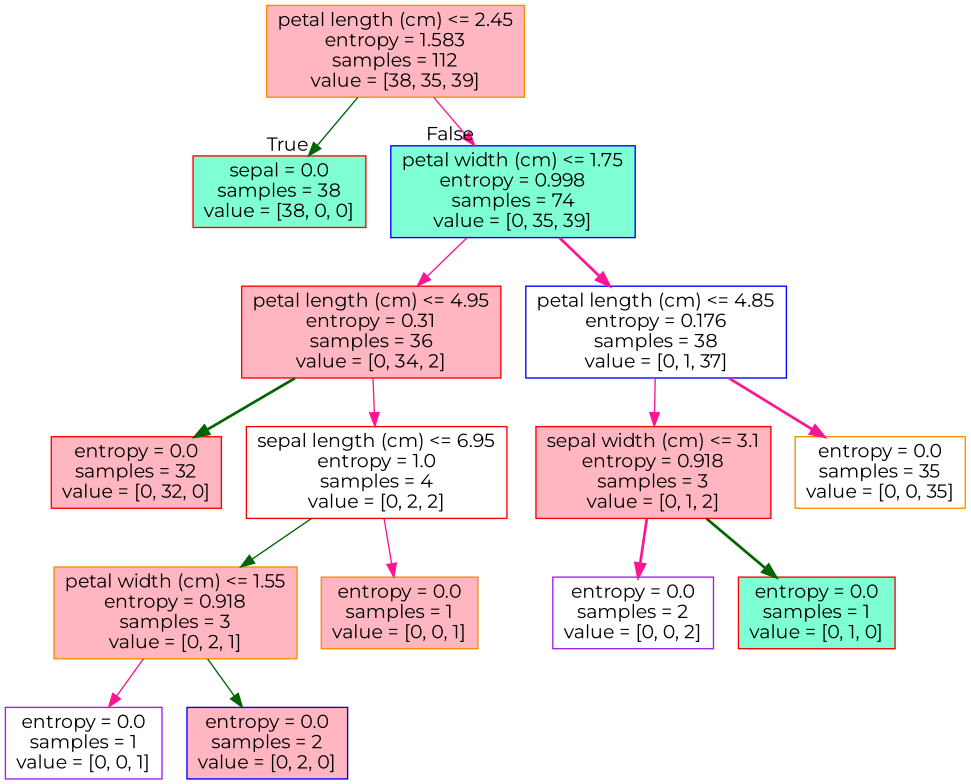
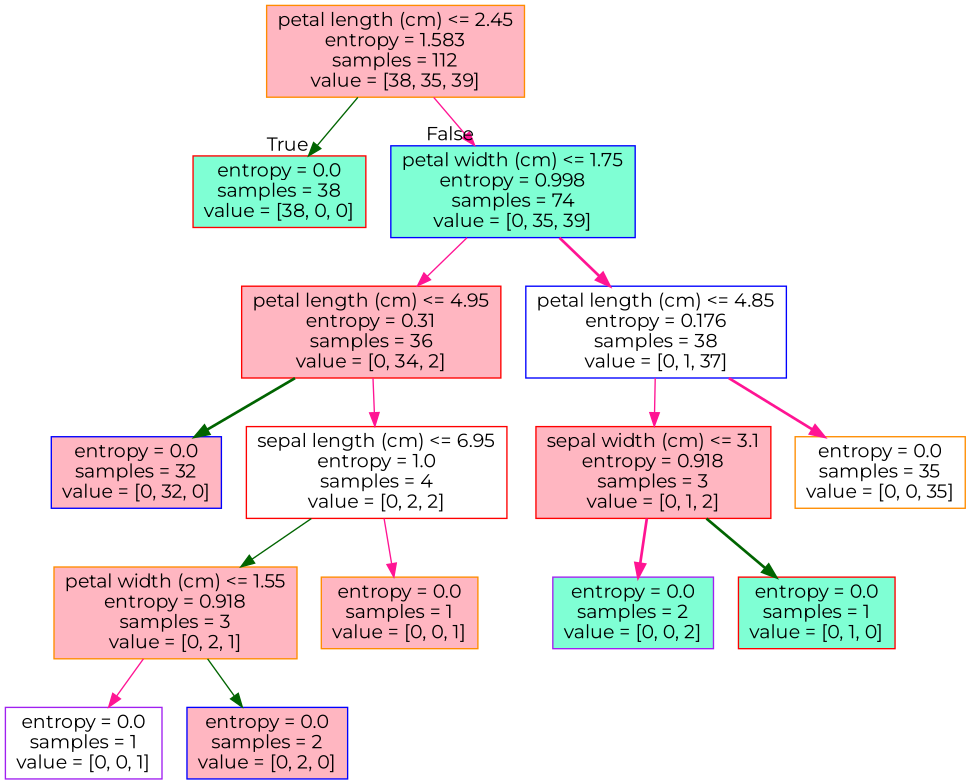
(279, 192) -> (279, 192)
(136, 473) -> (136, 473)
(633, 613) -> (633, 613)
